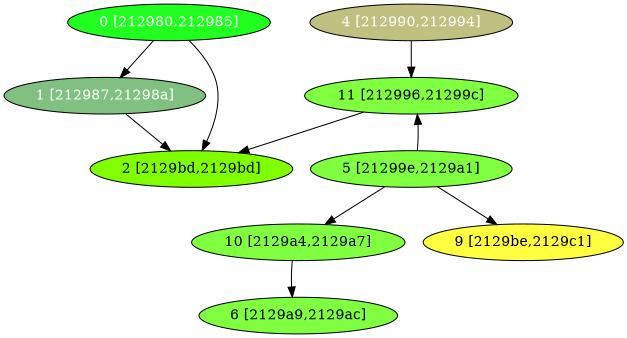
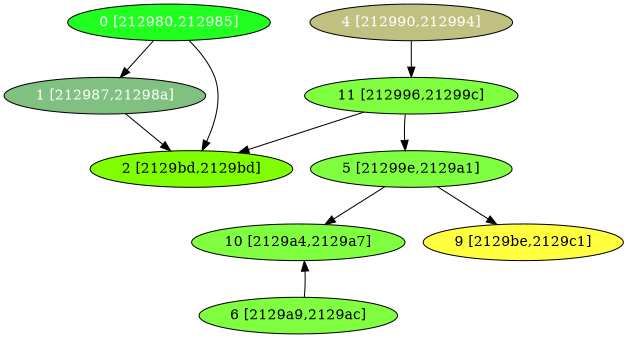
(418, 138) -> (404, 127)
(291, 274) -> (305, 284)
